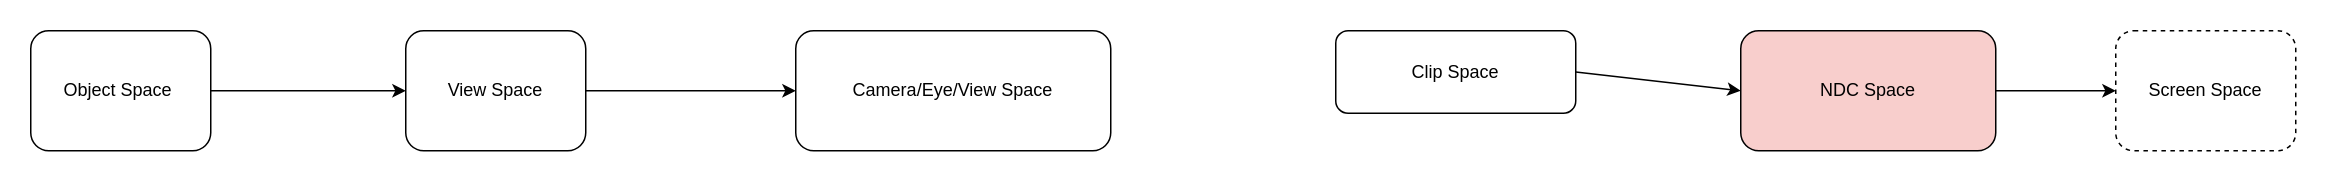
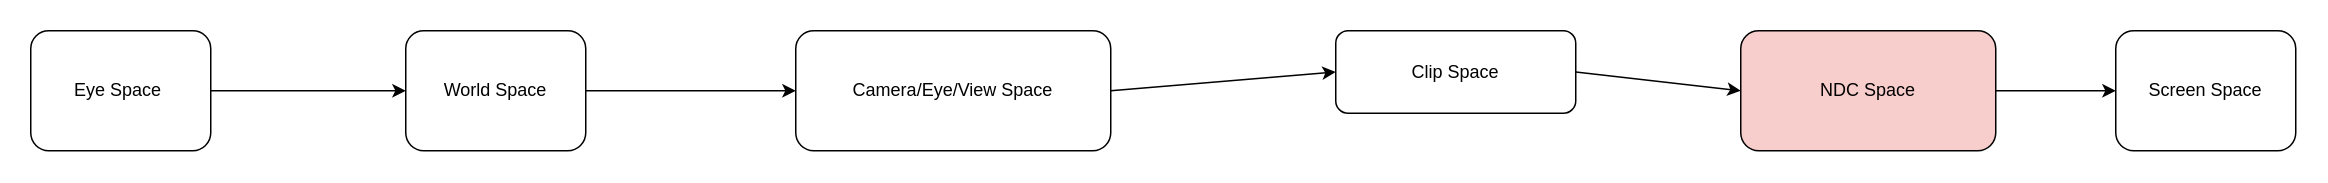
none -> (1218, 82)
(121, 91) -> (121, 91)
(496, 91) -> (496, 91)
(2206, 91) -> (2206, 91)
